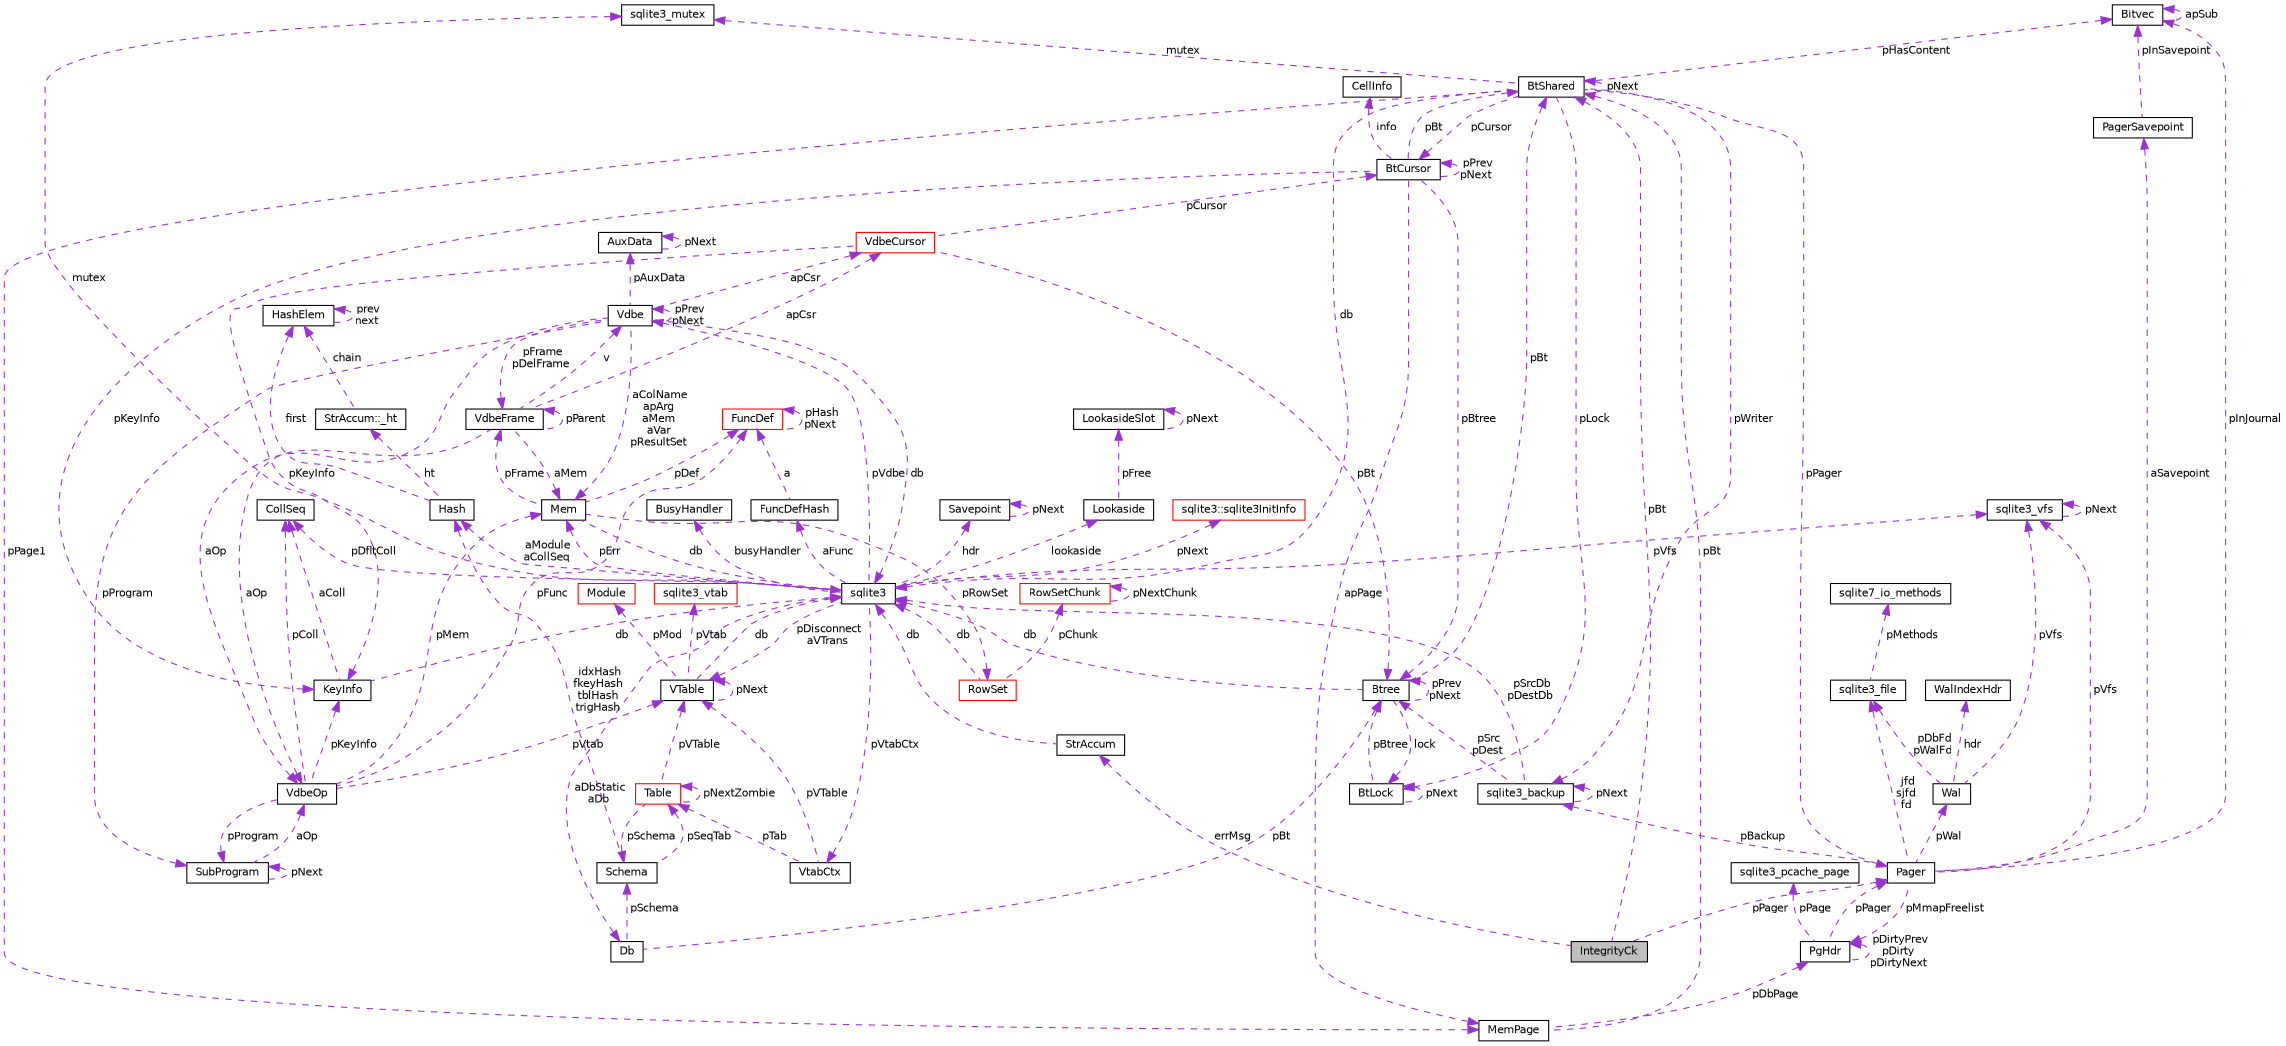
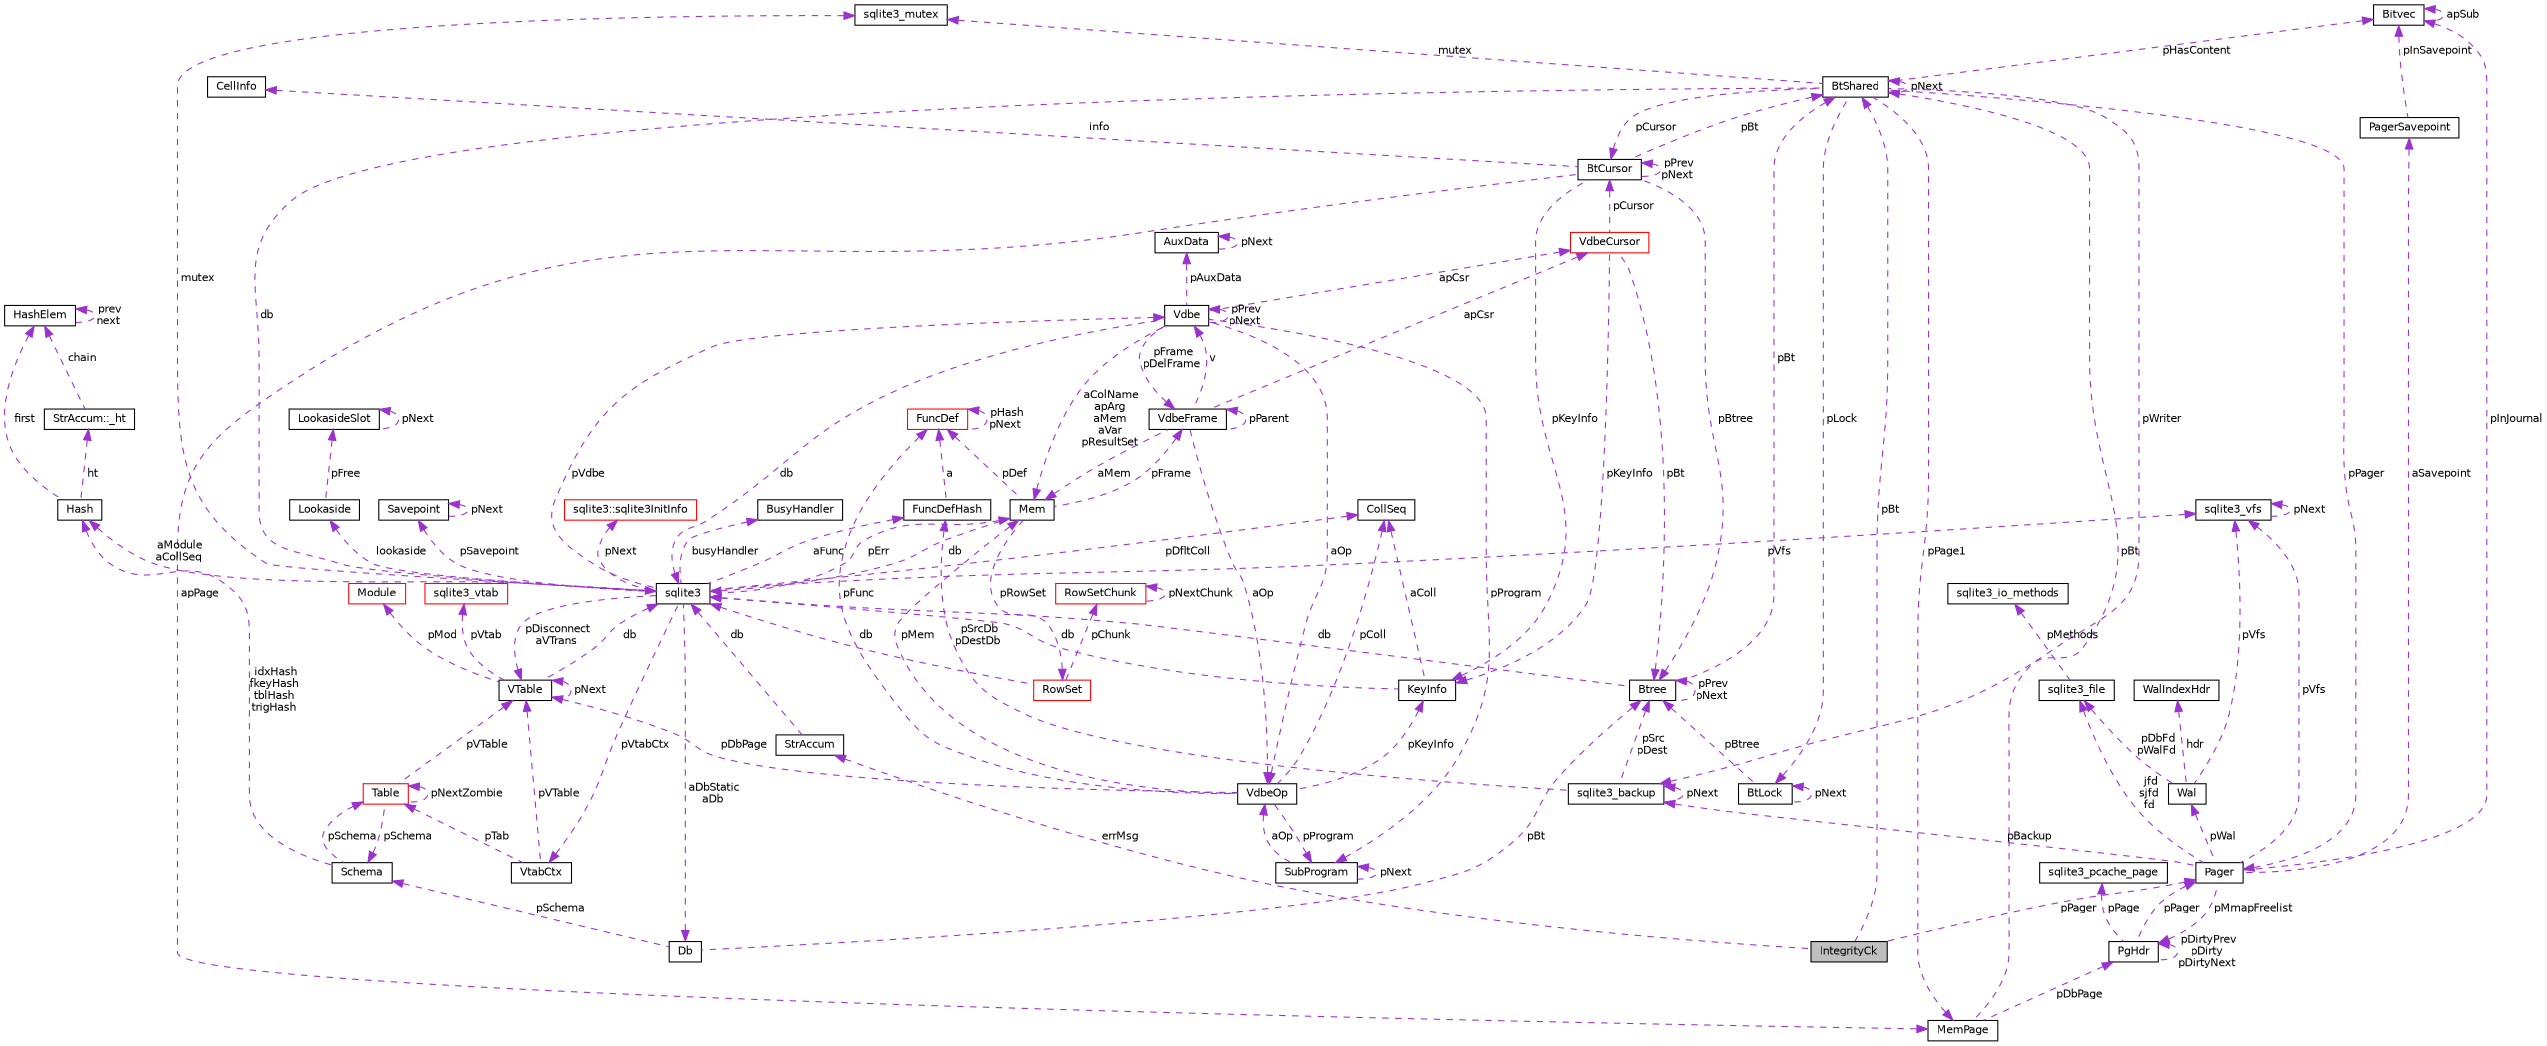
(969, 552) -> (488, 552)
(1891, 594) -> (2008, 594)
(1258, 619) -> (1186, 753)
(1410, 738) -> none
(586, 745) -> (742, 745)
(708, 837) -> (351, 837)
